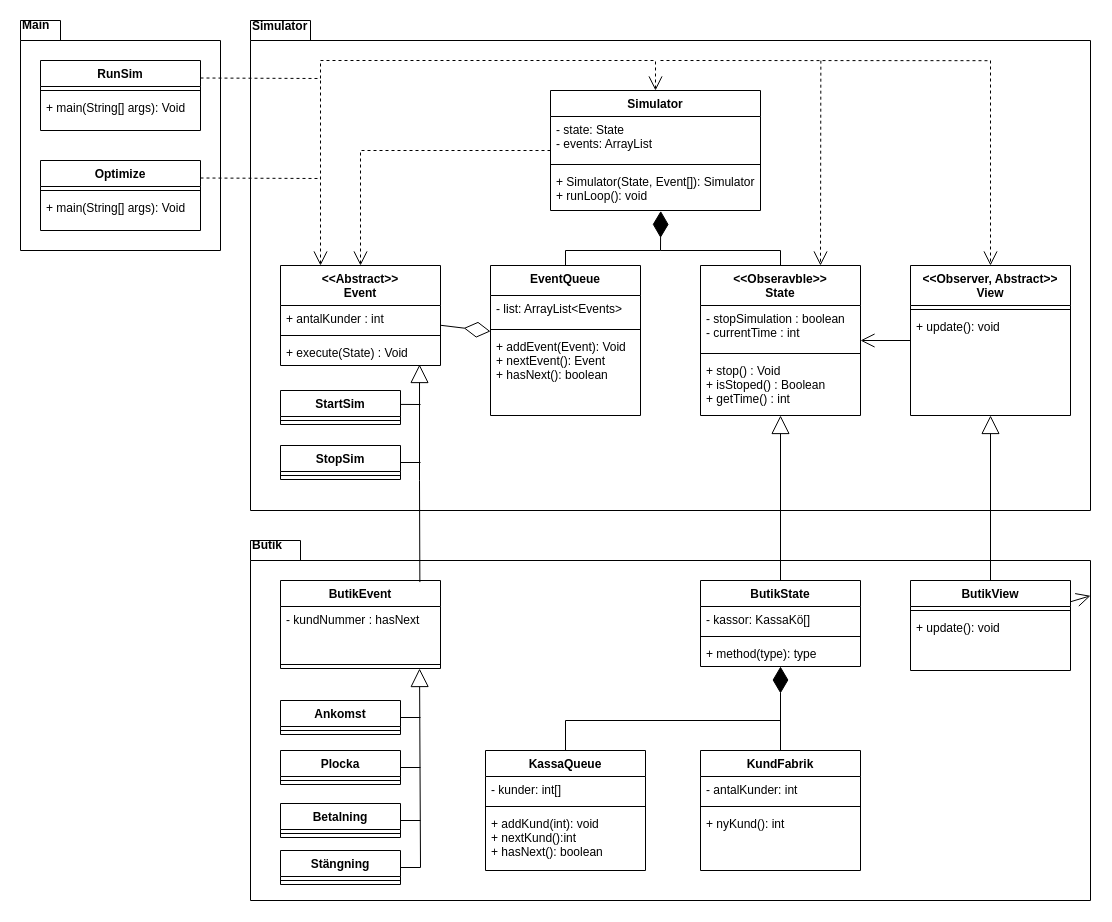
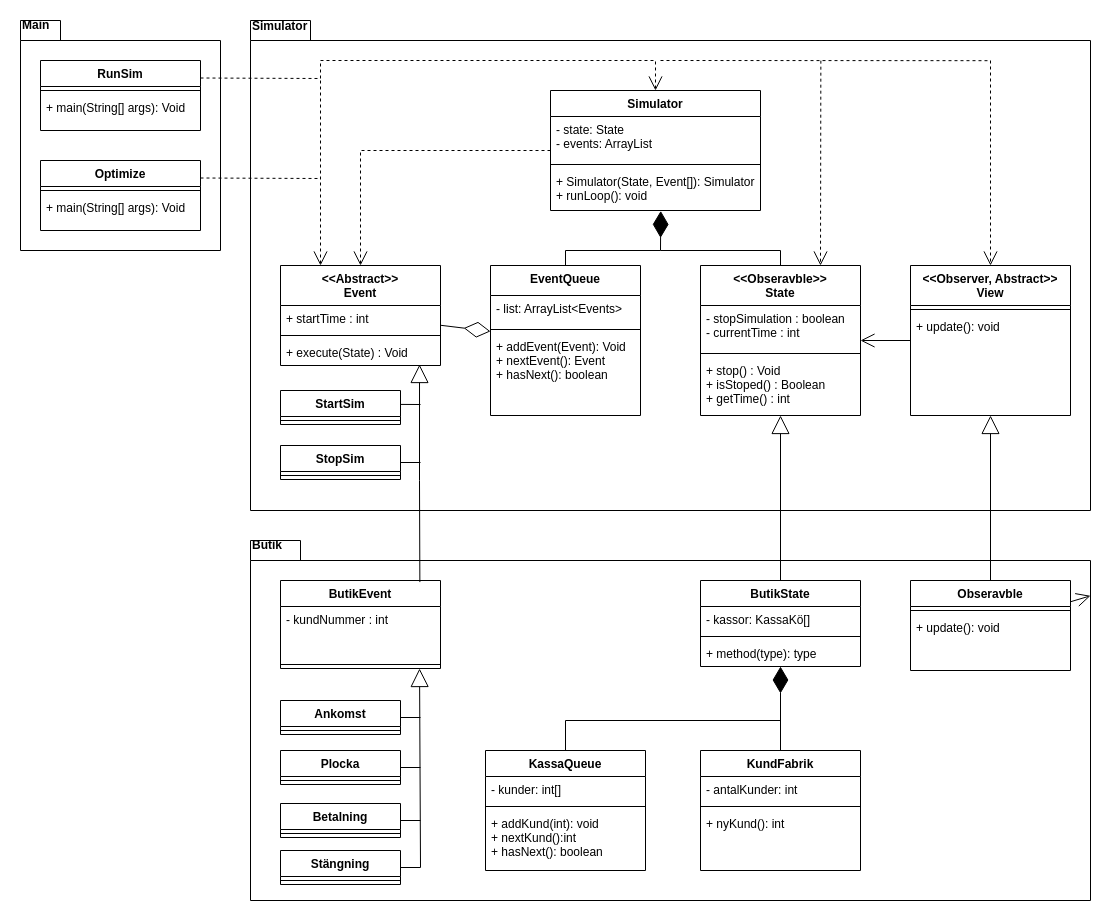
(340, 319) -> (334, 319)
(990, 594) -> (990, 594)
(354, 620) -> (339, 620)
